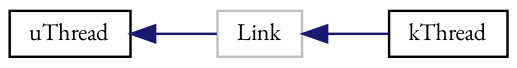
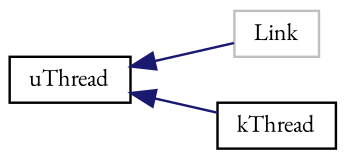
(358, 34) -> (186, 106)
